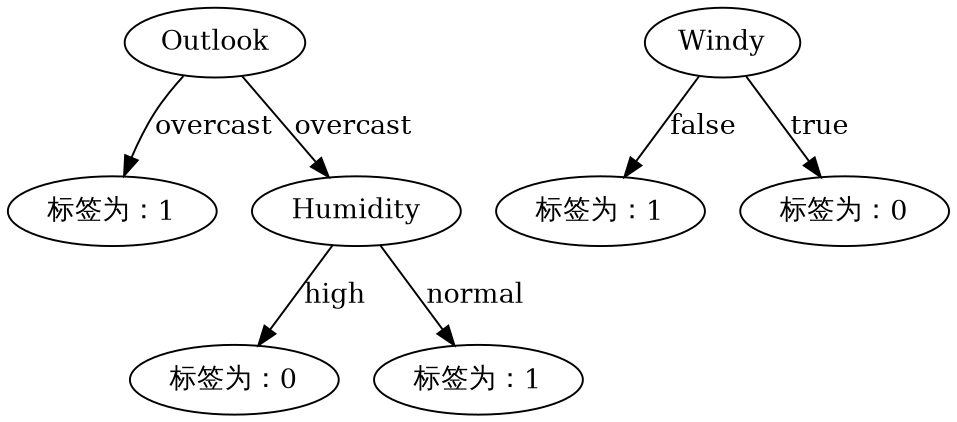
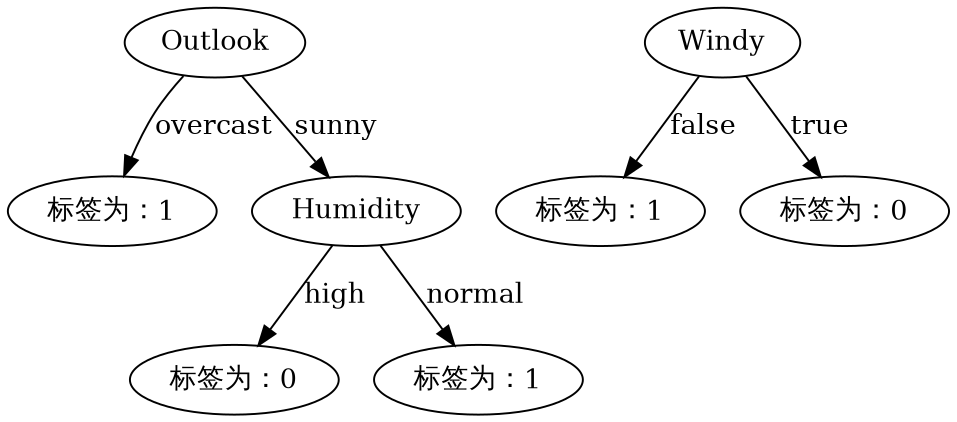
(353, 127) -> (336, 127)
